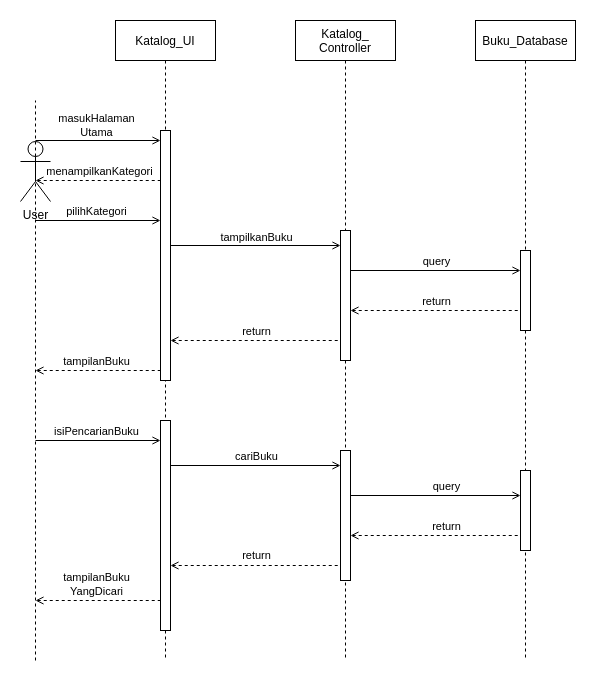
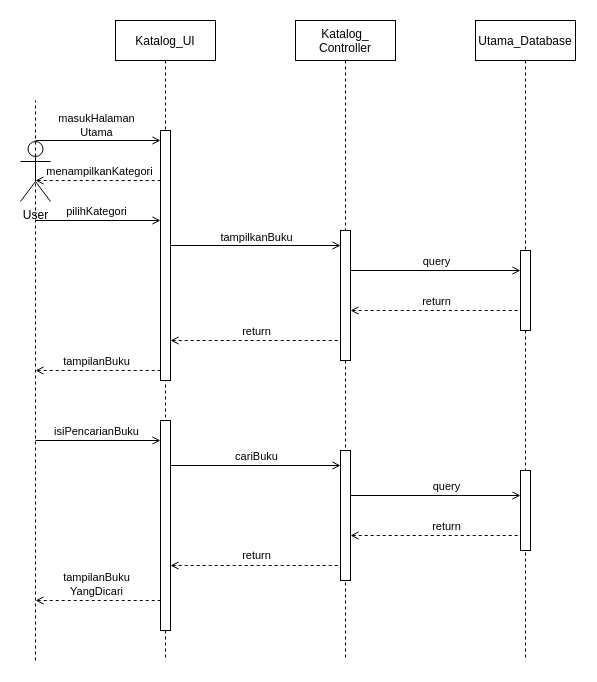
(525, 41) -> (525, 41)
